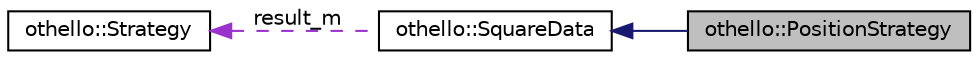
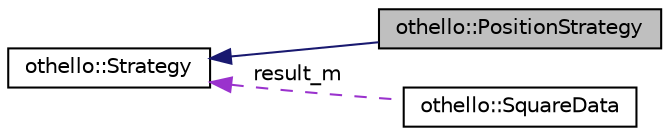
(660, 31) -> (305, 49)
